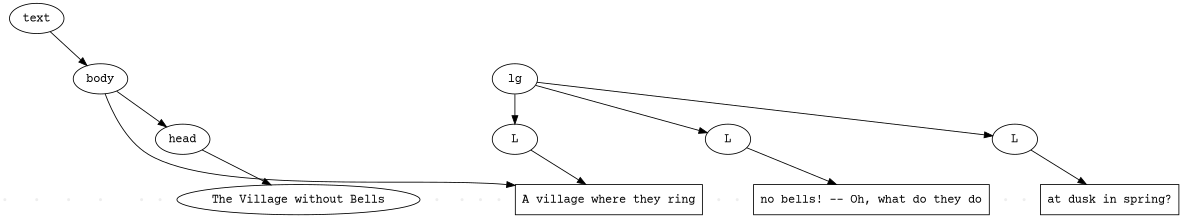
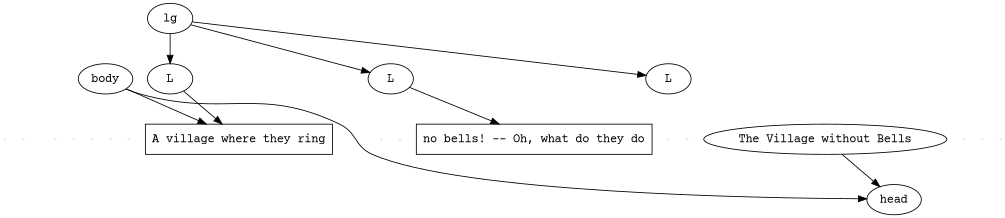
(37, 18) -> none
(233, 165) -> (858, 168)
(1110, 200) -> none
